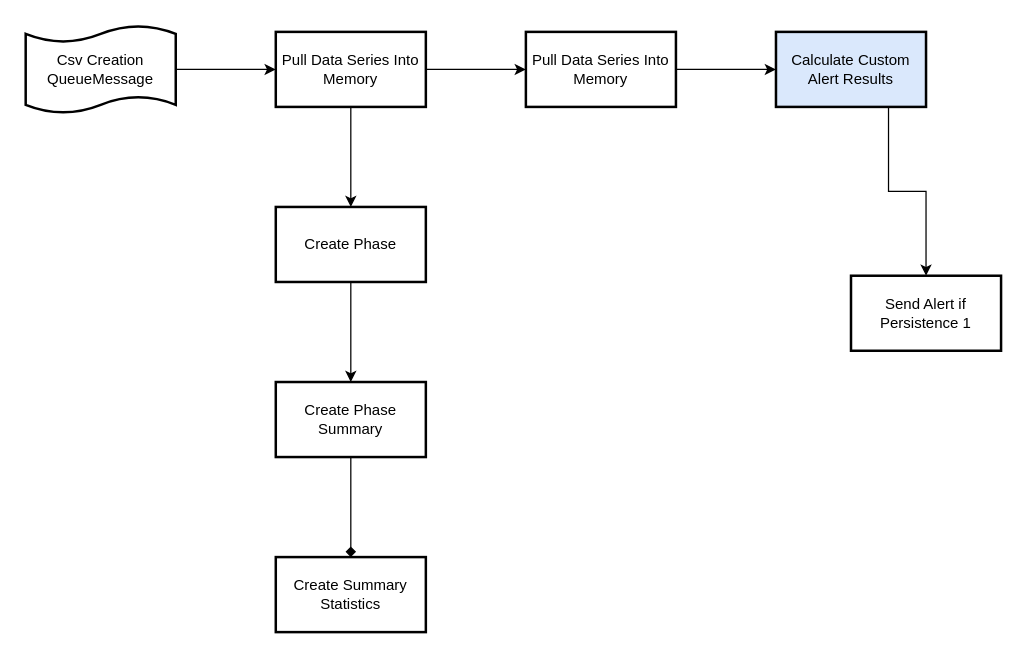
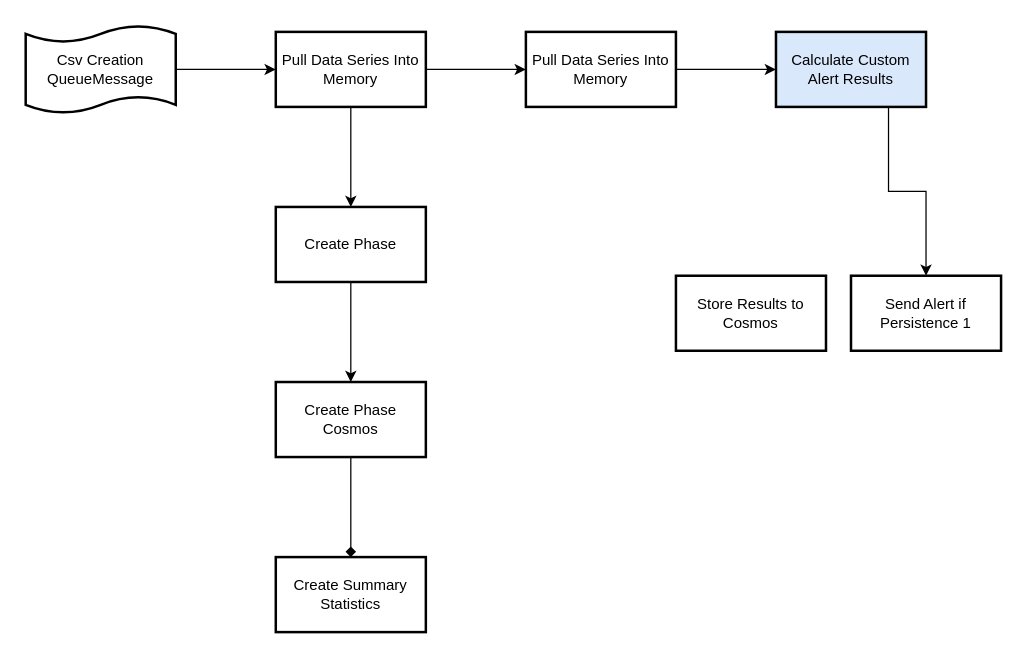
none -> (751, 313)
(351, 419) -> (351, 419)
